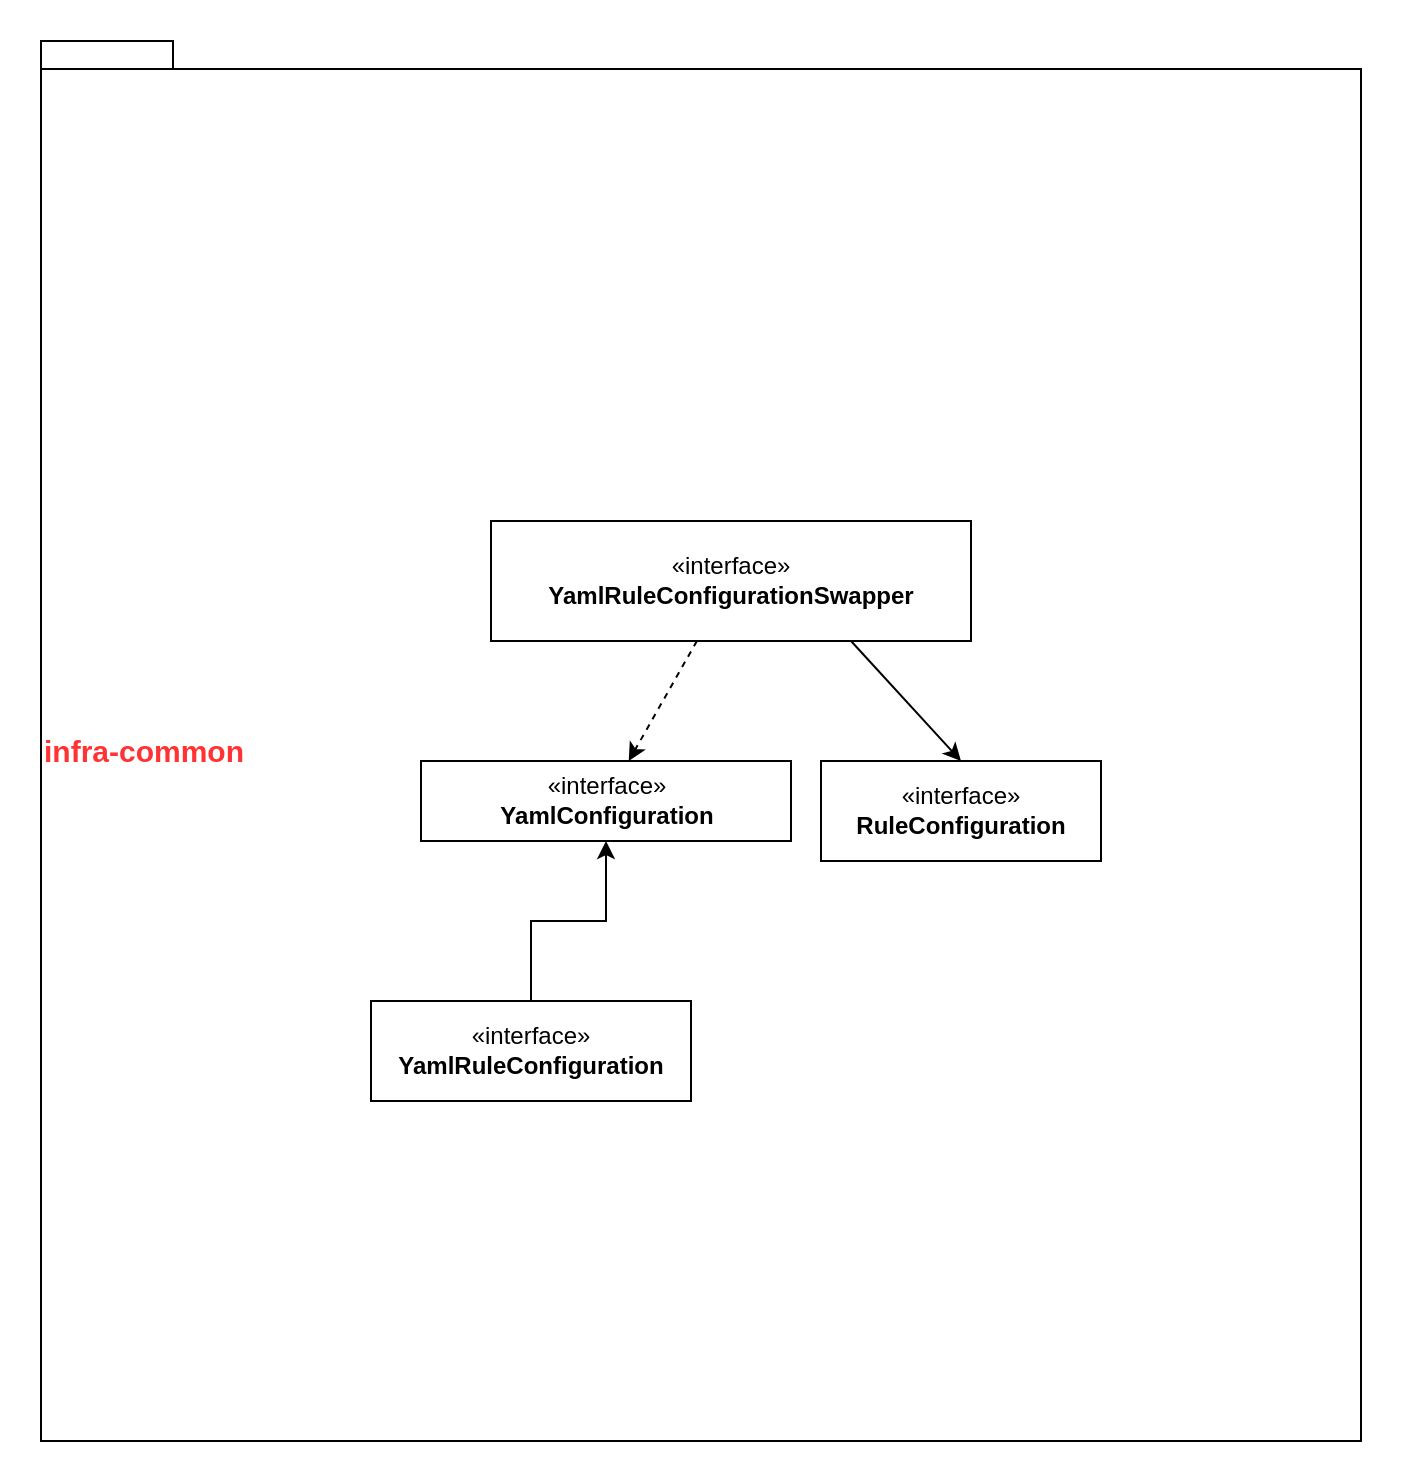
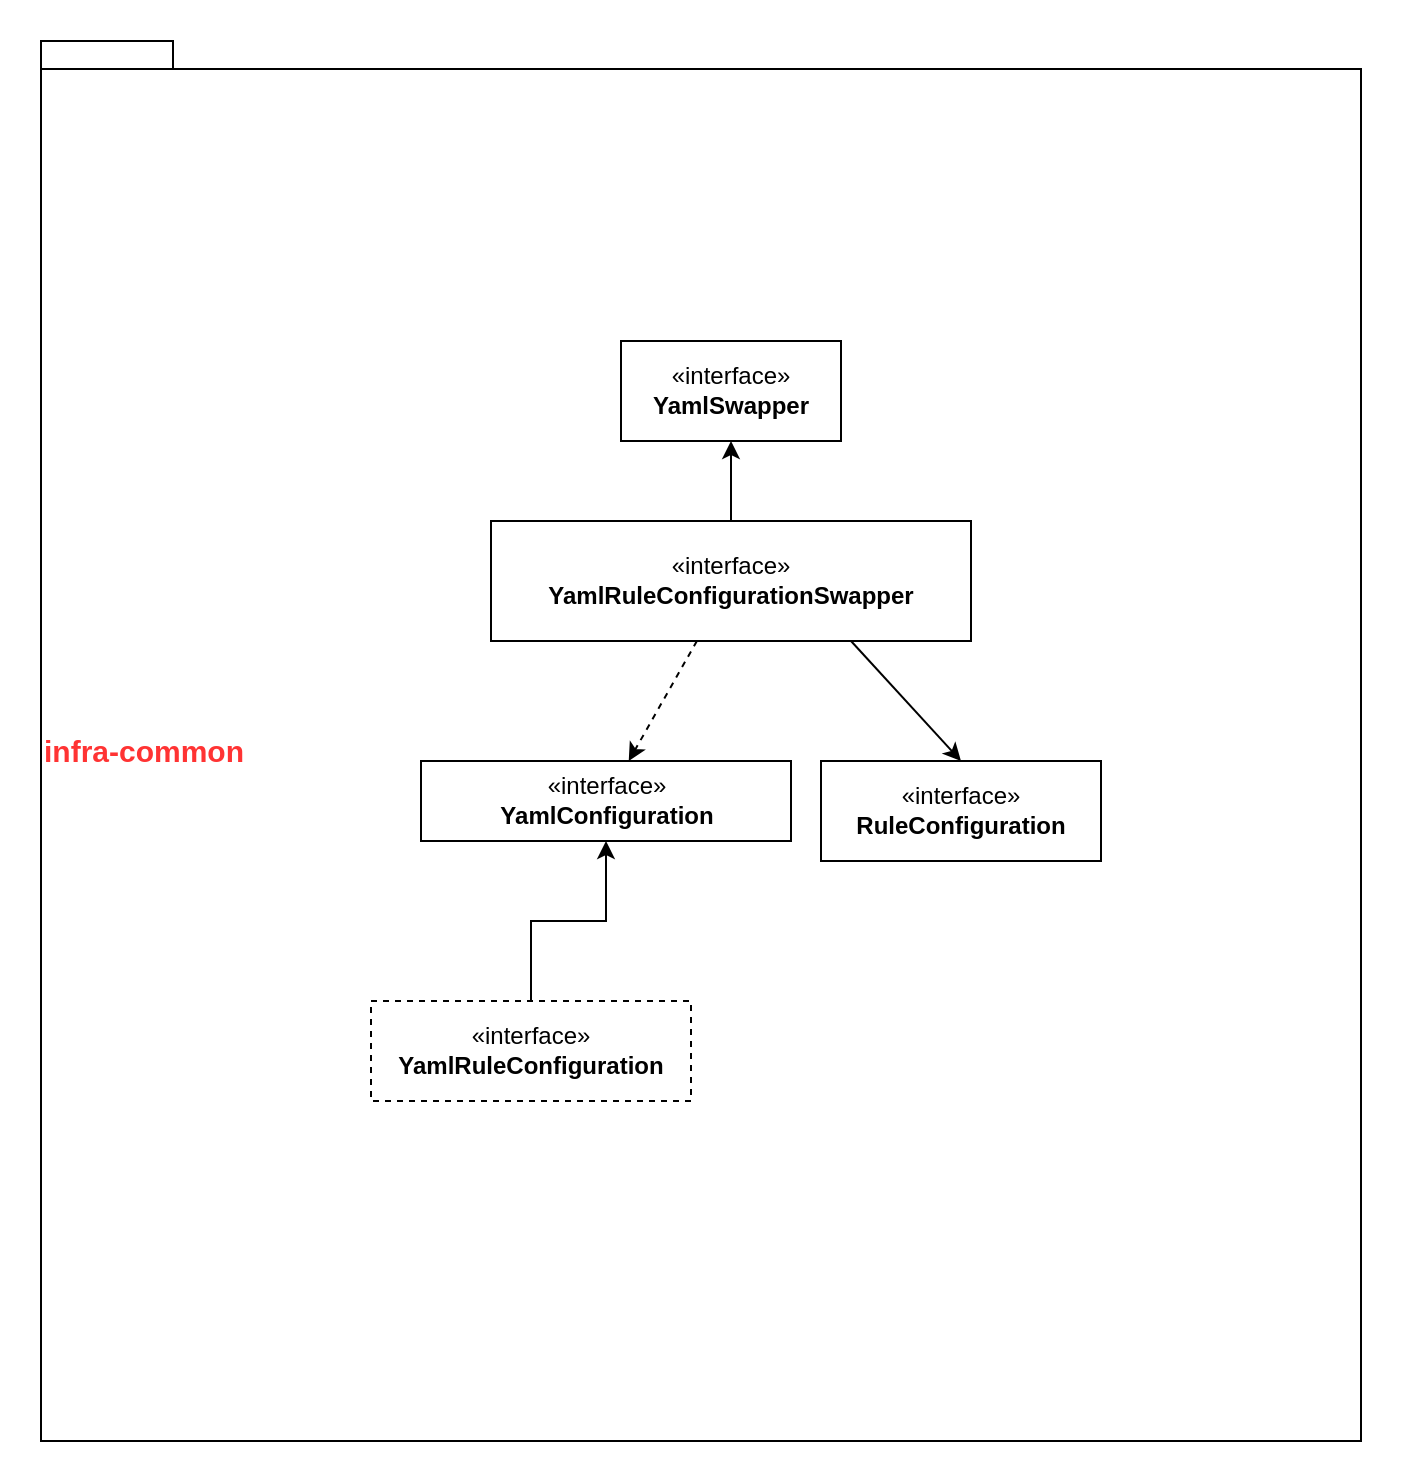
none -> (731, 391)
none -> (731, 488)
(531, 1051) -> (531, 1051)
